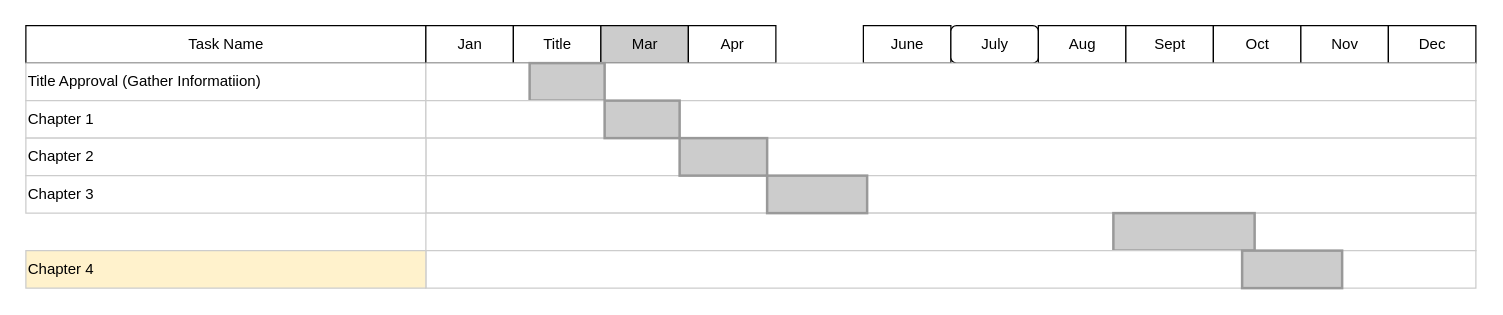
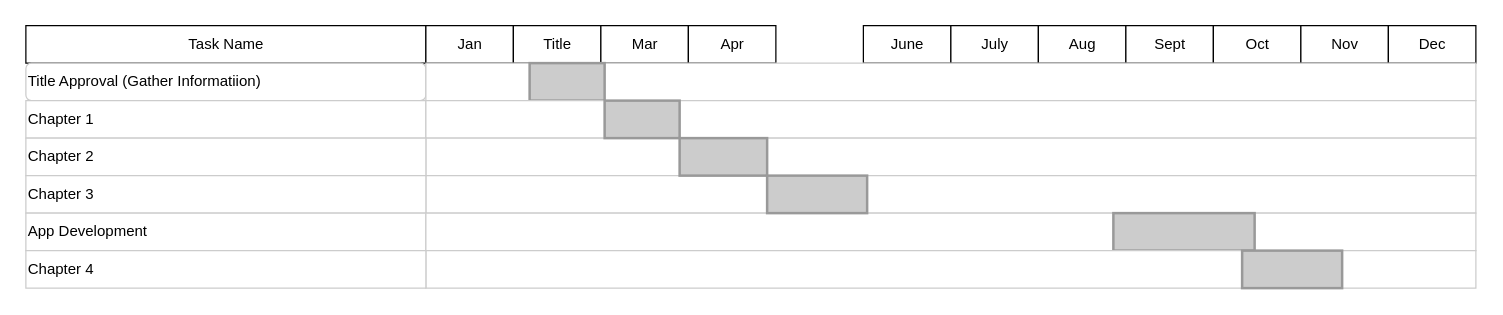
(644, 44) -> (644, 44)
(994, 44) -> (994, 44)
(226, 82) -> (226, 82)
none -> (226, 232)
(226, 269) -> (226, 269)
